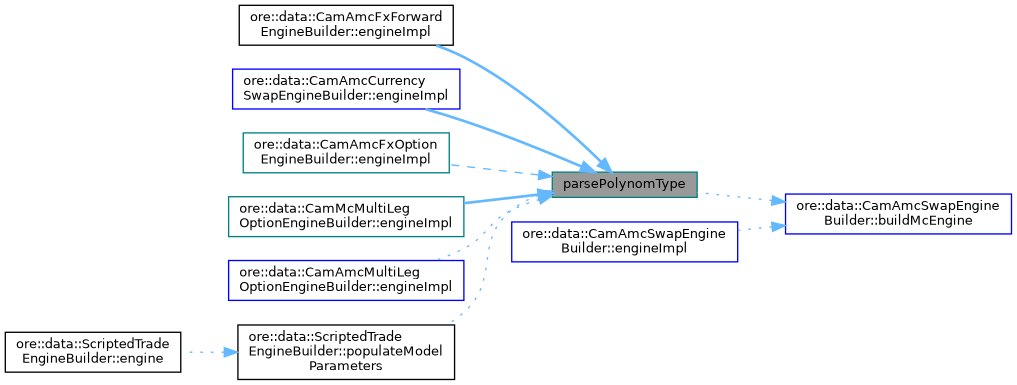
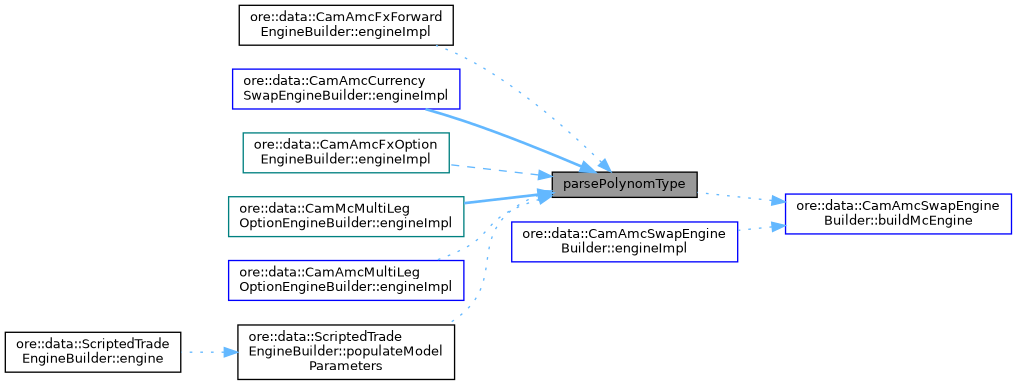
(524, 96) -> (524, 96)
(625, 185) -> (625, 185)
